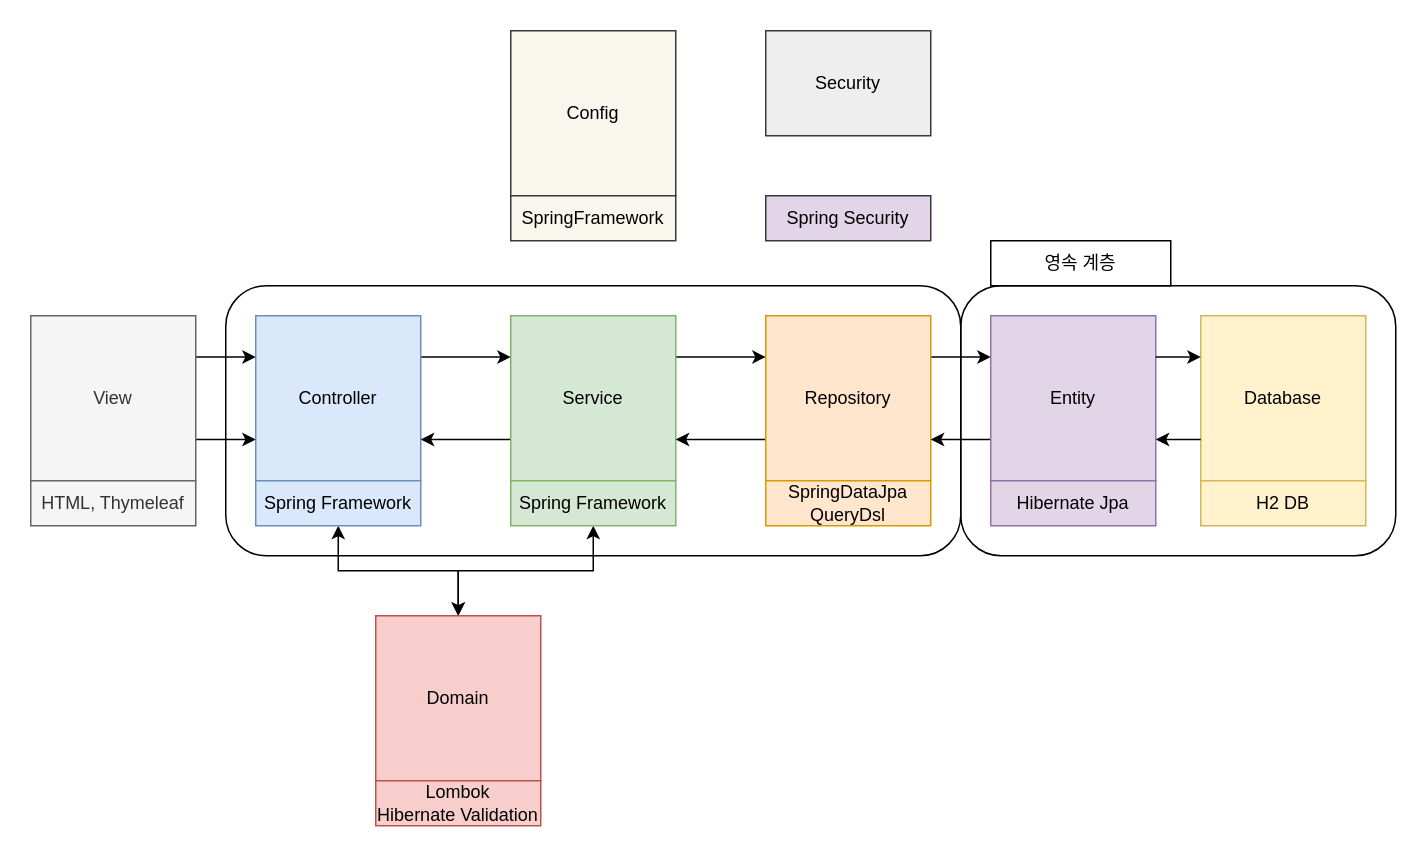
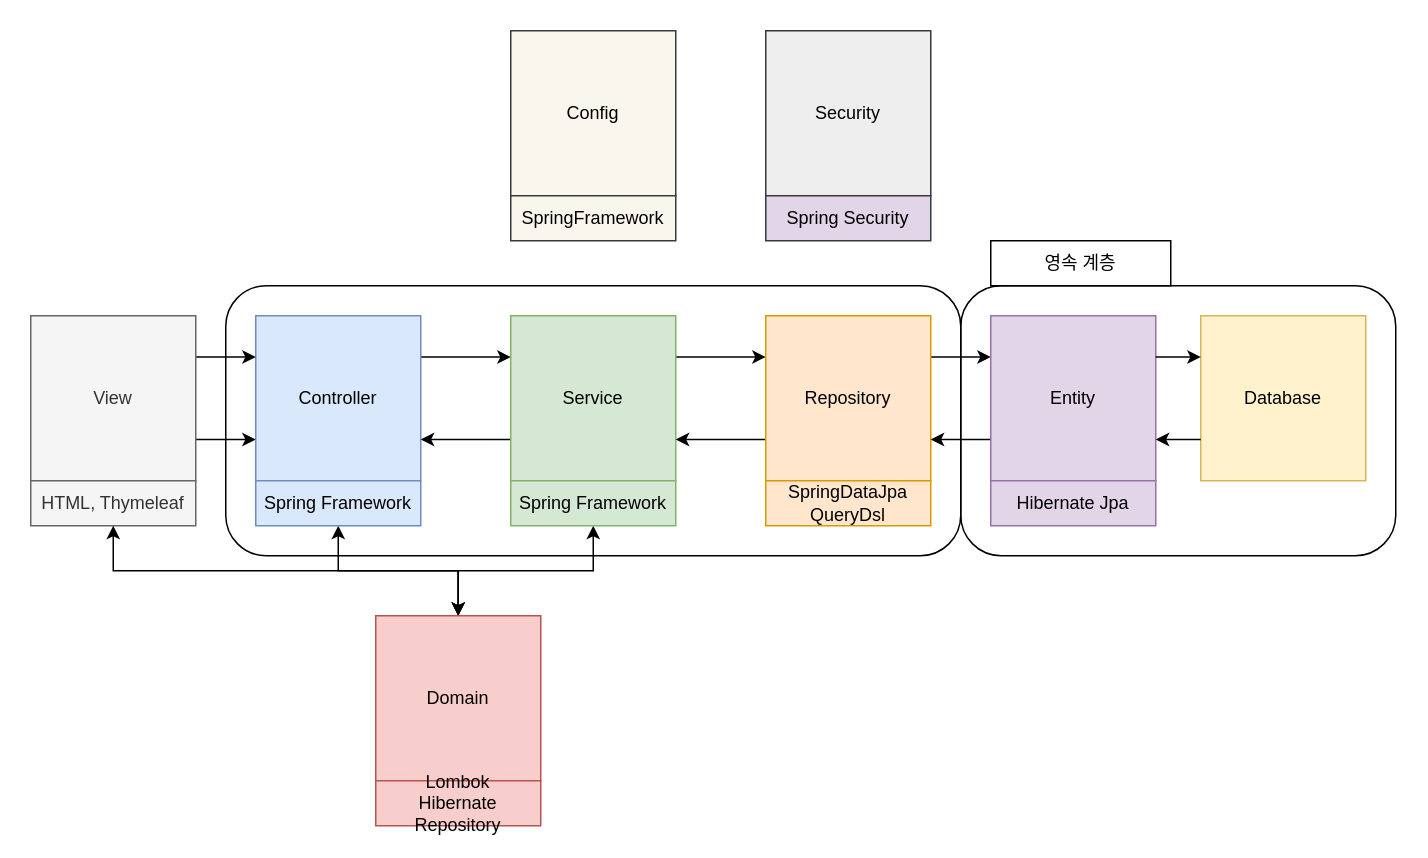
(848, 83) -> (848, 113)
(1283, 503) -> none
none -> (208, 571)
(458, 803) -> (458, 803)
